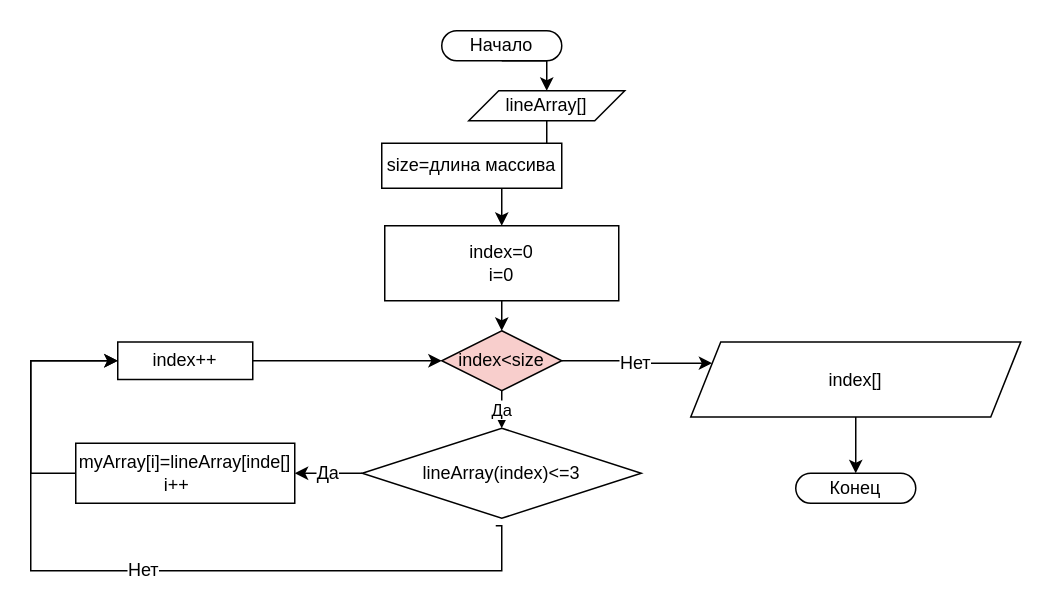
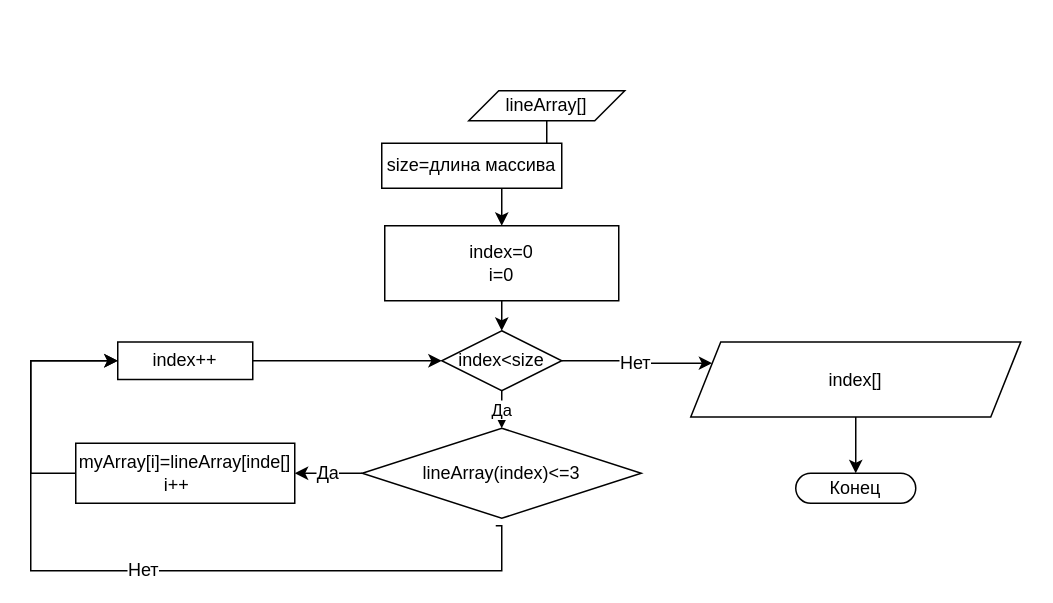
(502, 46) -> none
(534, 61) -> none
(502, 361) -> (502, 361)
